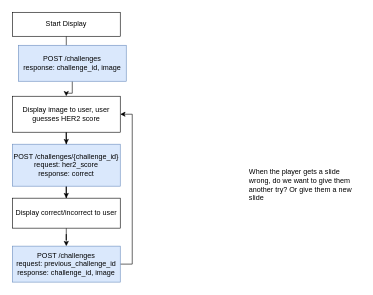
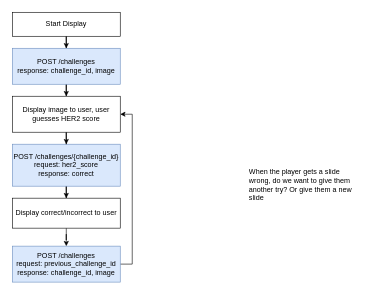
(72, 63) -> (66, 66)
